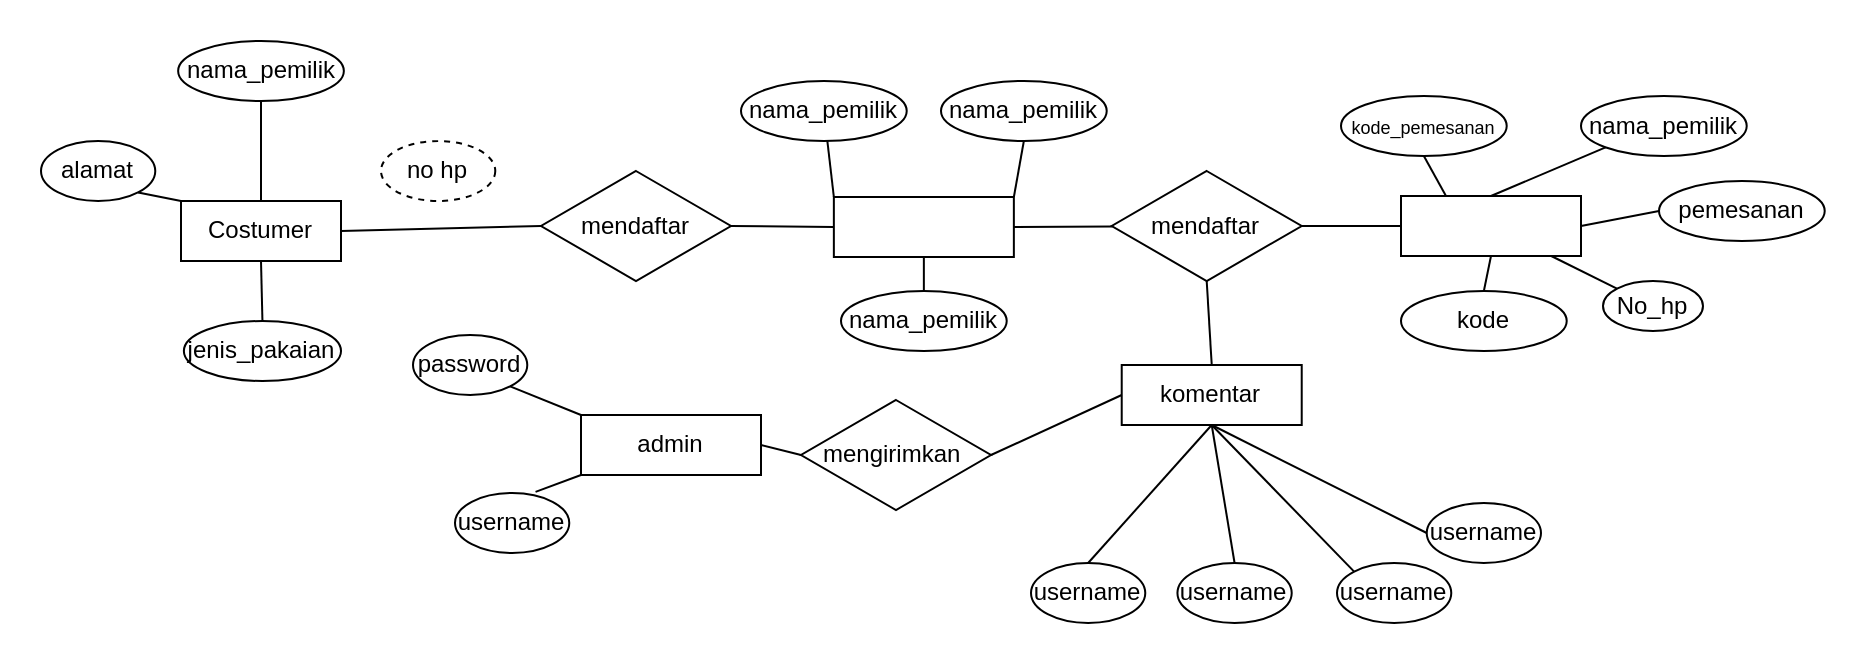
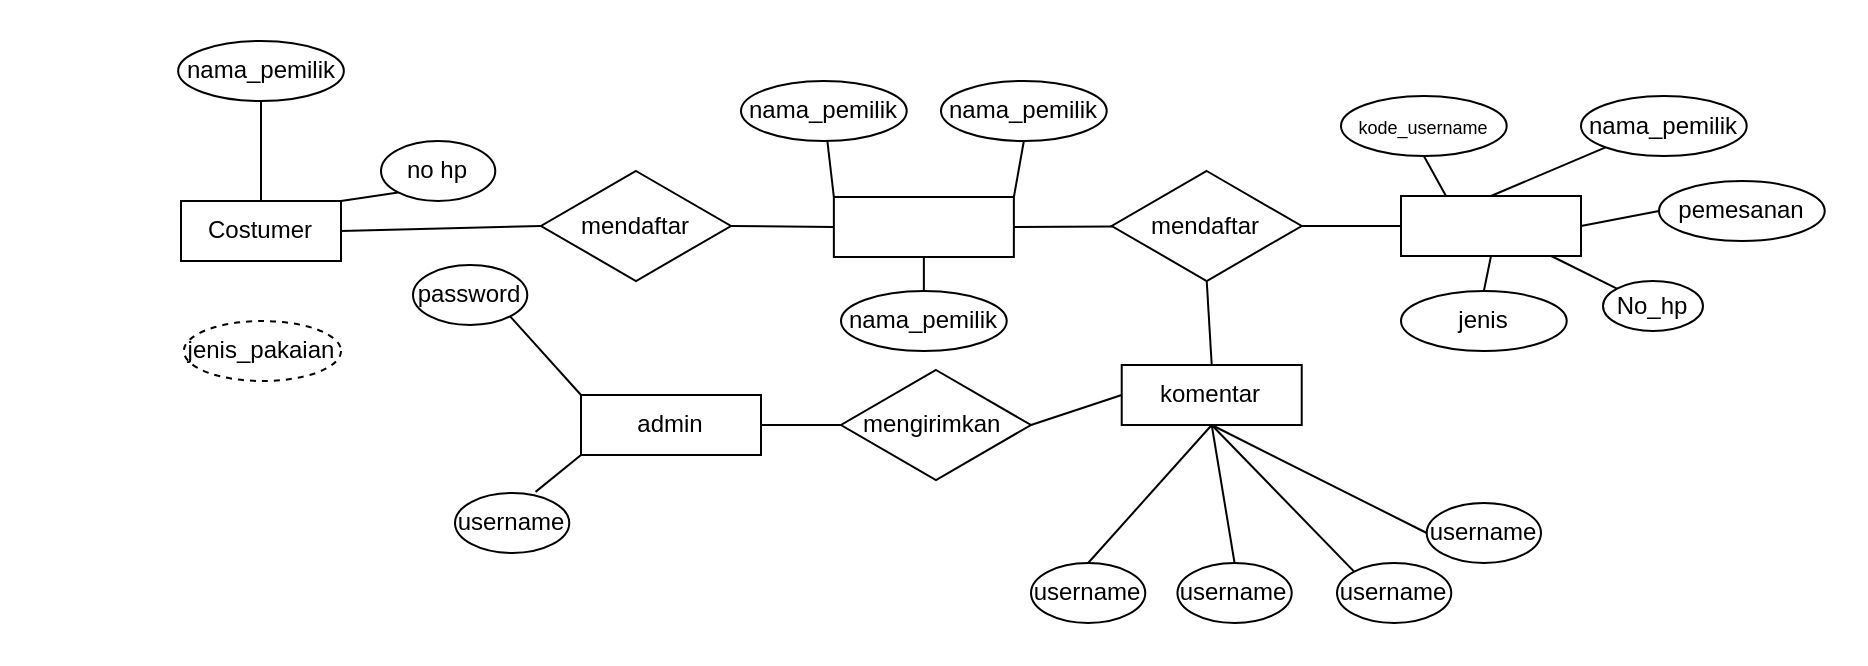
(1424, 127) -> (1424, 127)
(98, 171) -> none
(438, 171) -> (438, 171)
(159, 197) -> none
none -> (369, 197)
(262, 291) -> none
(1484, 321) -> (1484, 321)
(262, 351) -> (262, 351)
(470, 365) -> (470, 295)
(671, 445) -> (671, 425)
(896, 455) -> (936, 425)
